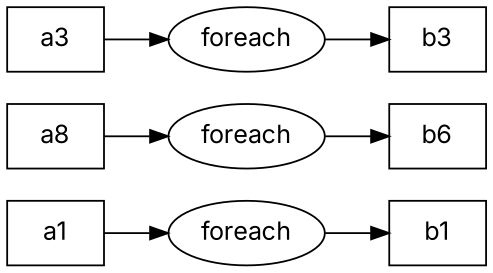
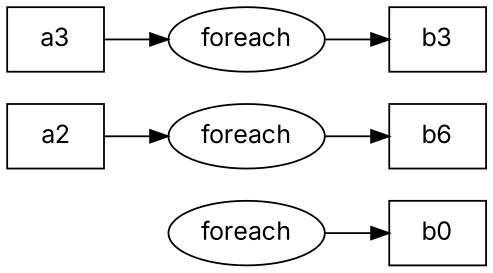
(56, 136) -> (56, 136)
(56, 233) -> none
(438, 233) -> (438, 233)
